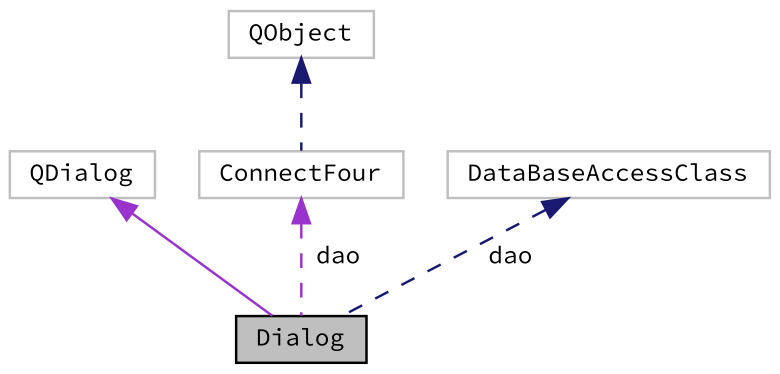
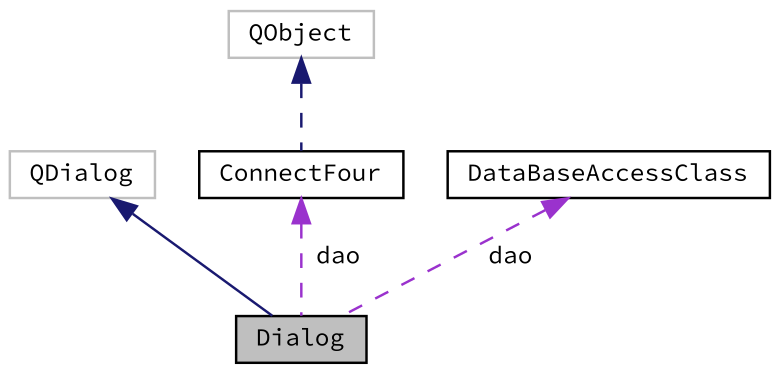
(301, 175) -> (301, 175)
(609, 175) -> (609, 175)
(444, 263) -> (444, 263)
(202, 265) -> (202, 265)
